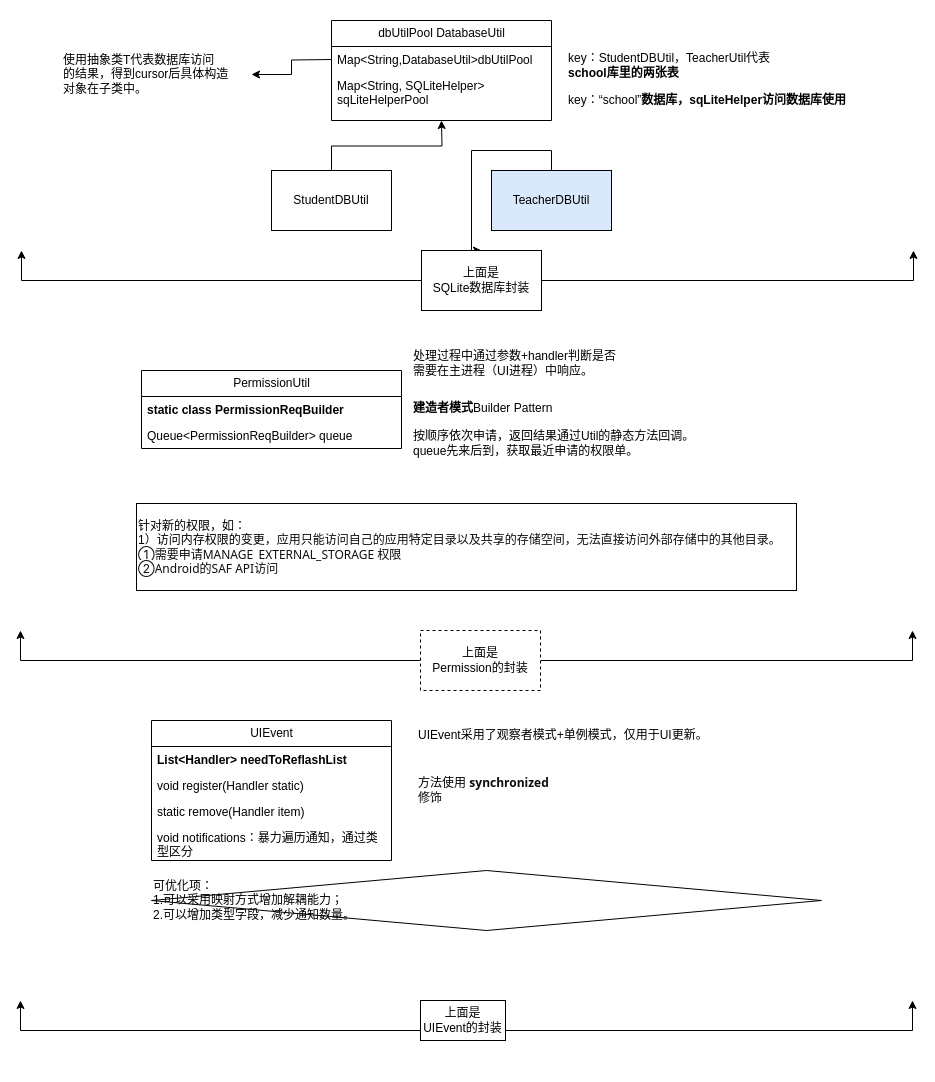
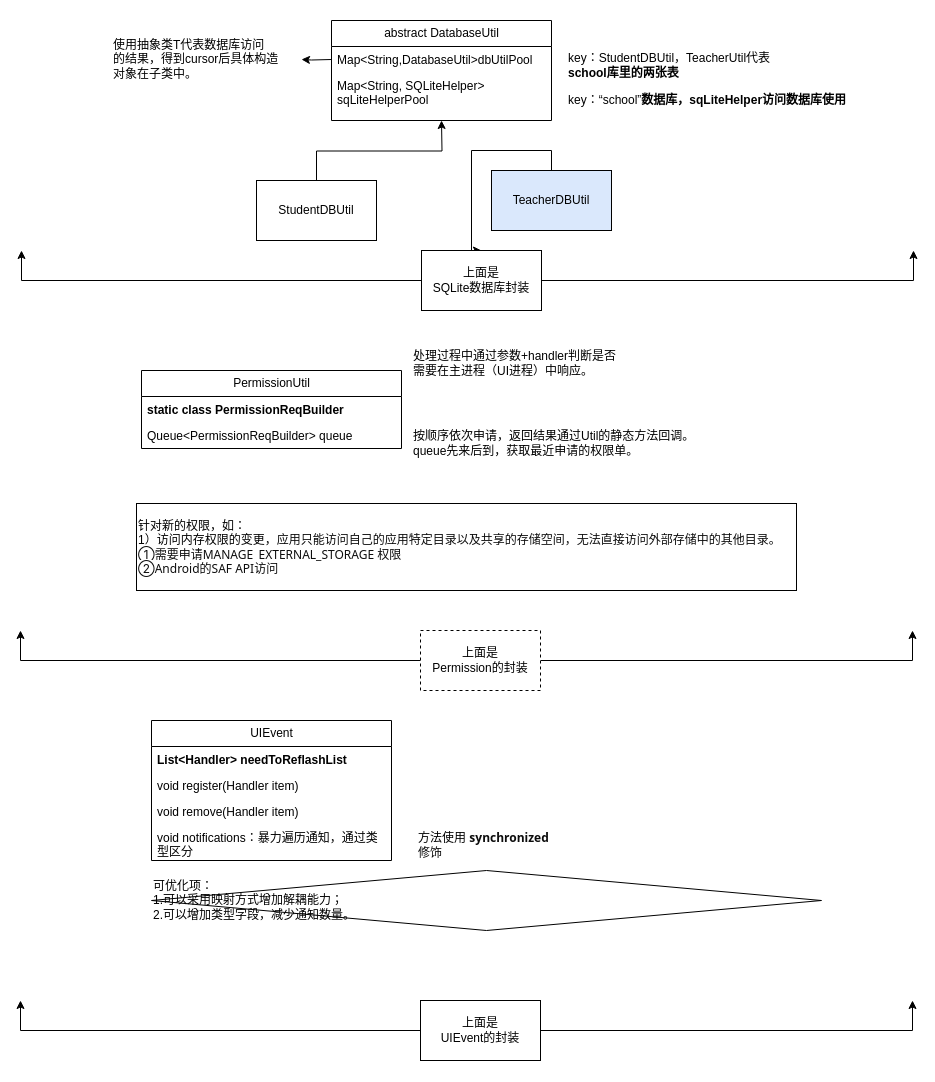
(442, 34) -> (442, 34)
(157, 75) -> (207, 60)
(332, 201) -> (317, 211)
(492, 409) -> none
(572, 736) -> none
(246, 787) -> (239, 787)
(507, 791) -> (507, 846)
(240, 813) -> (234, 813)
(463, 1021) -> (481, 1031)
